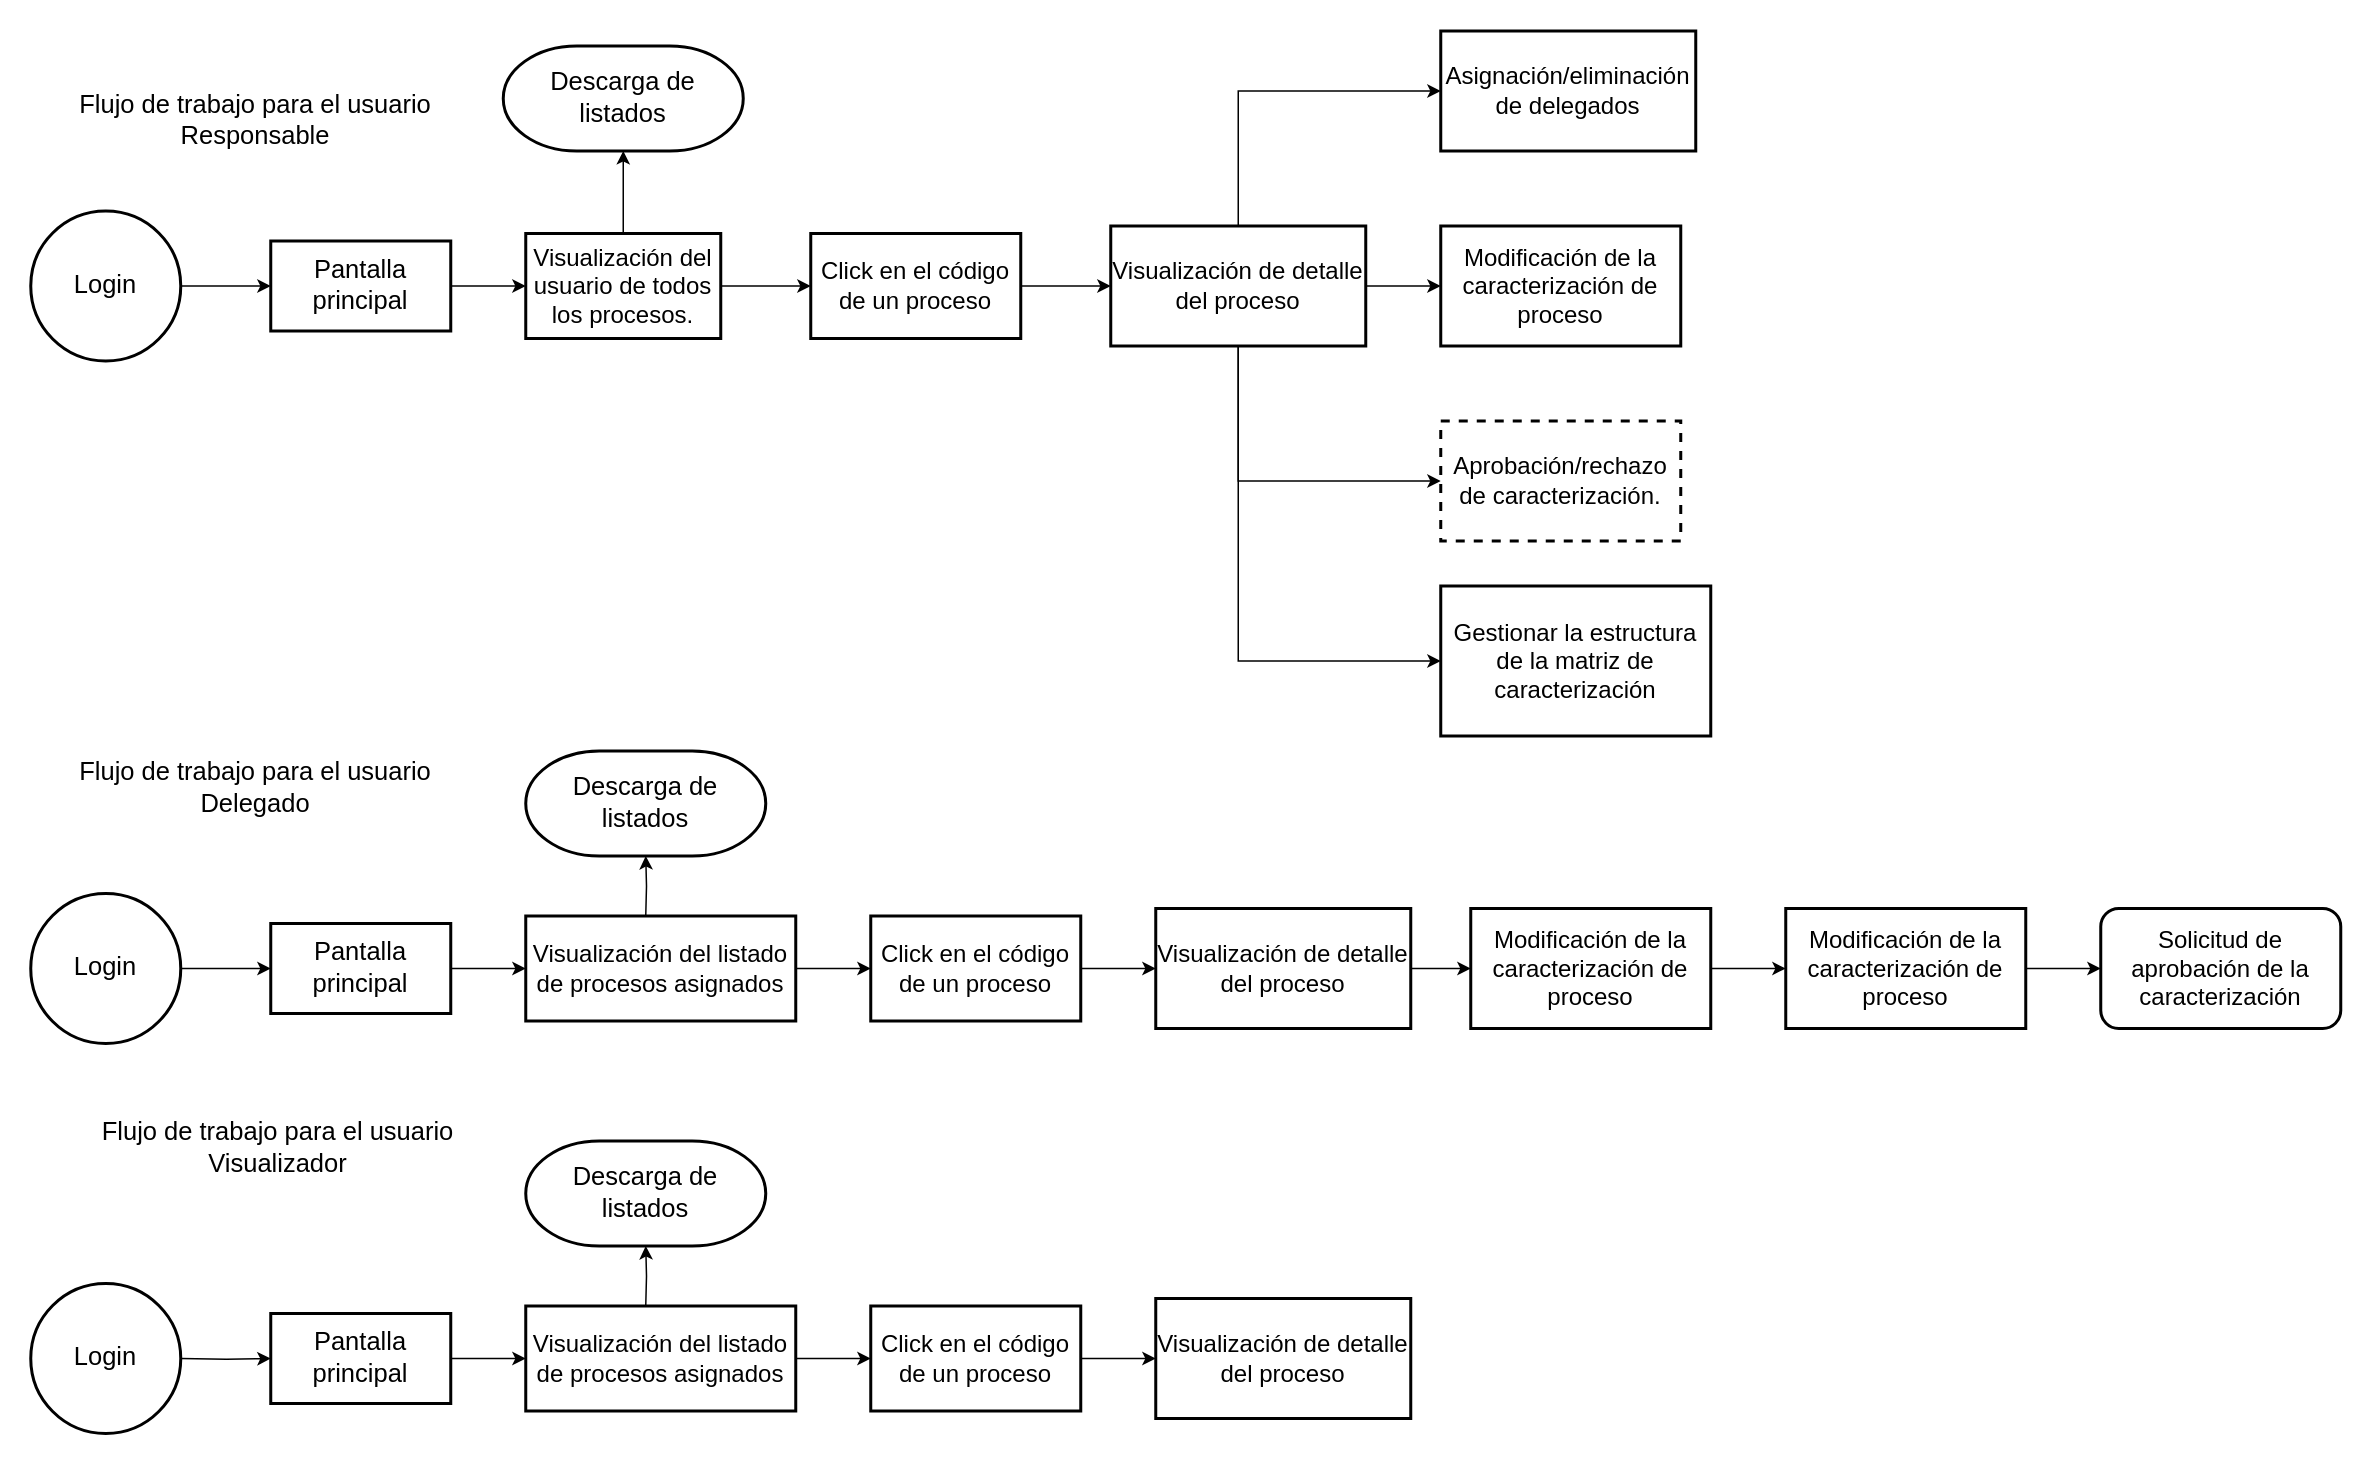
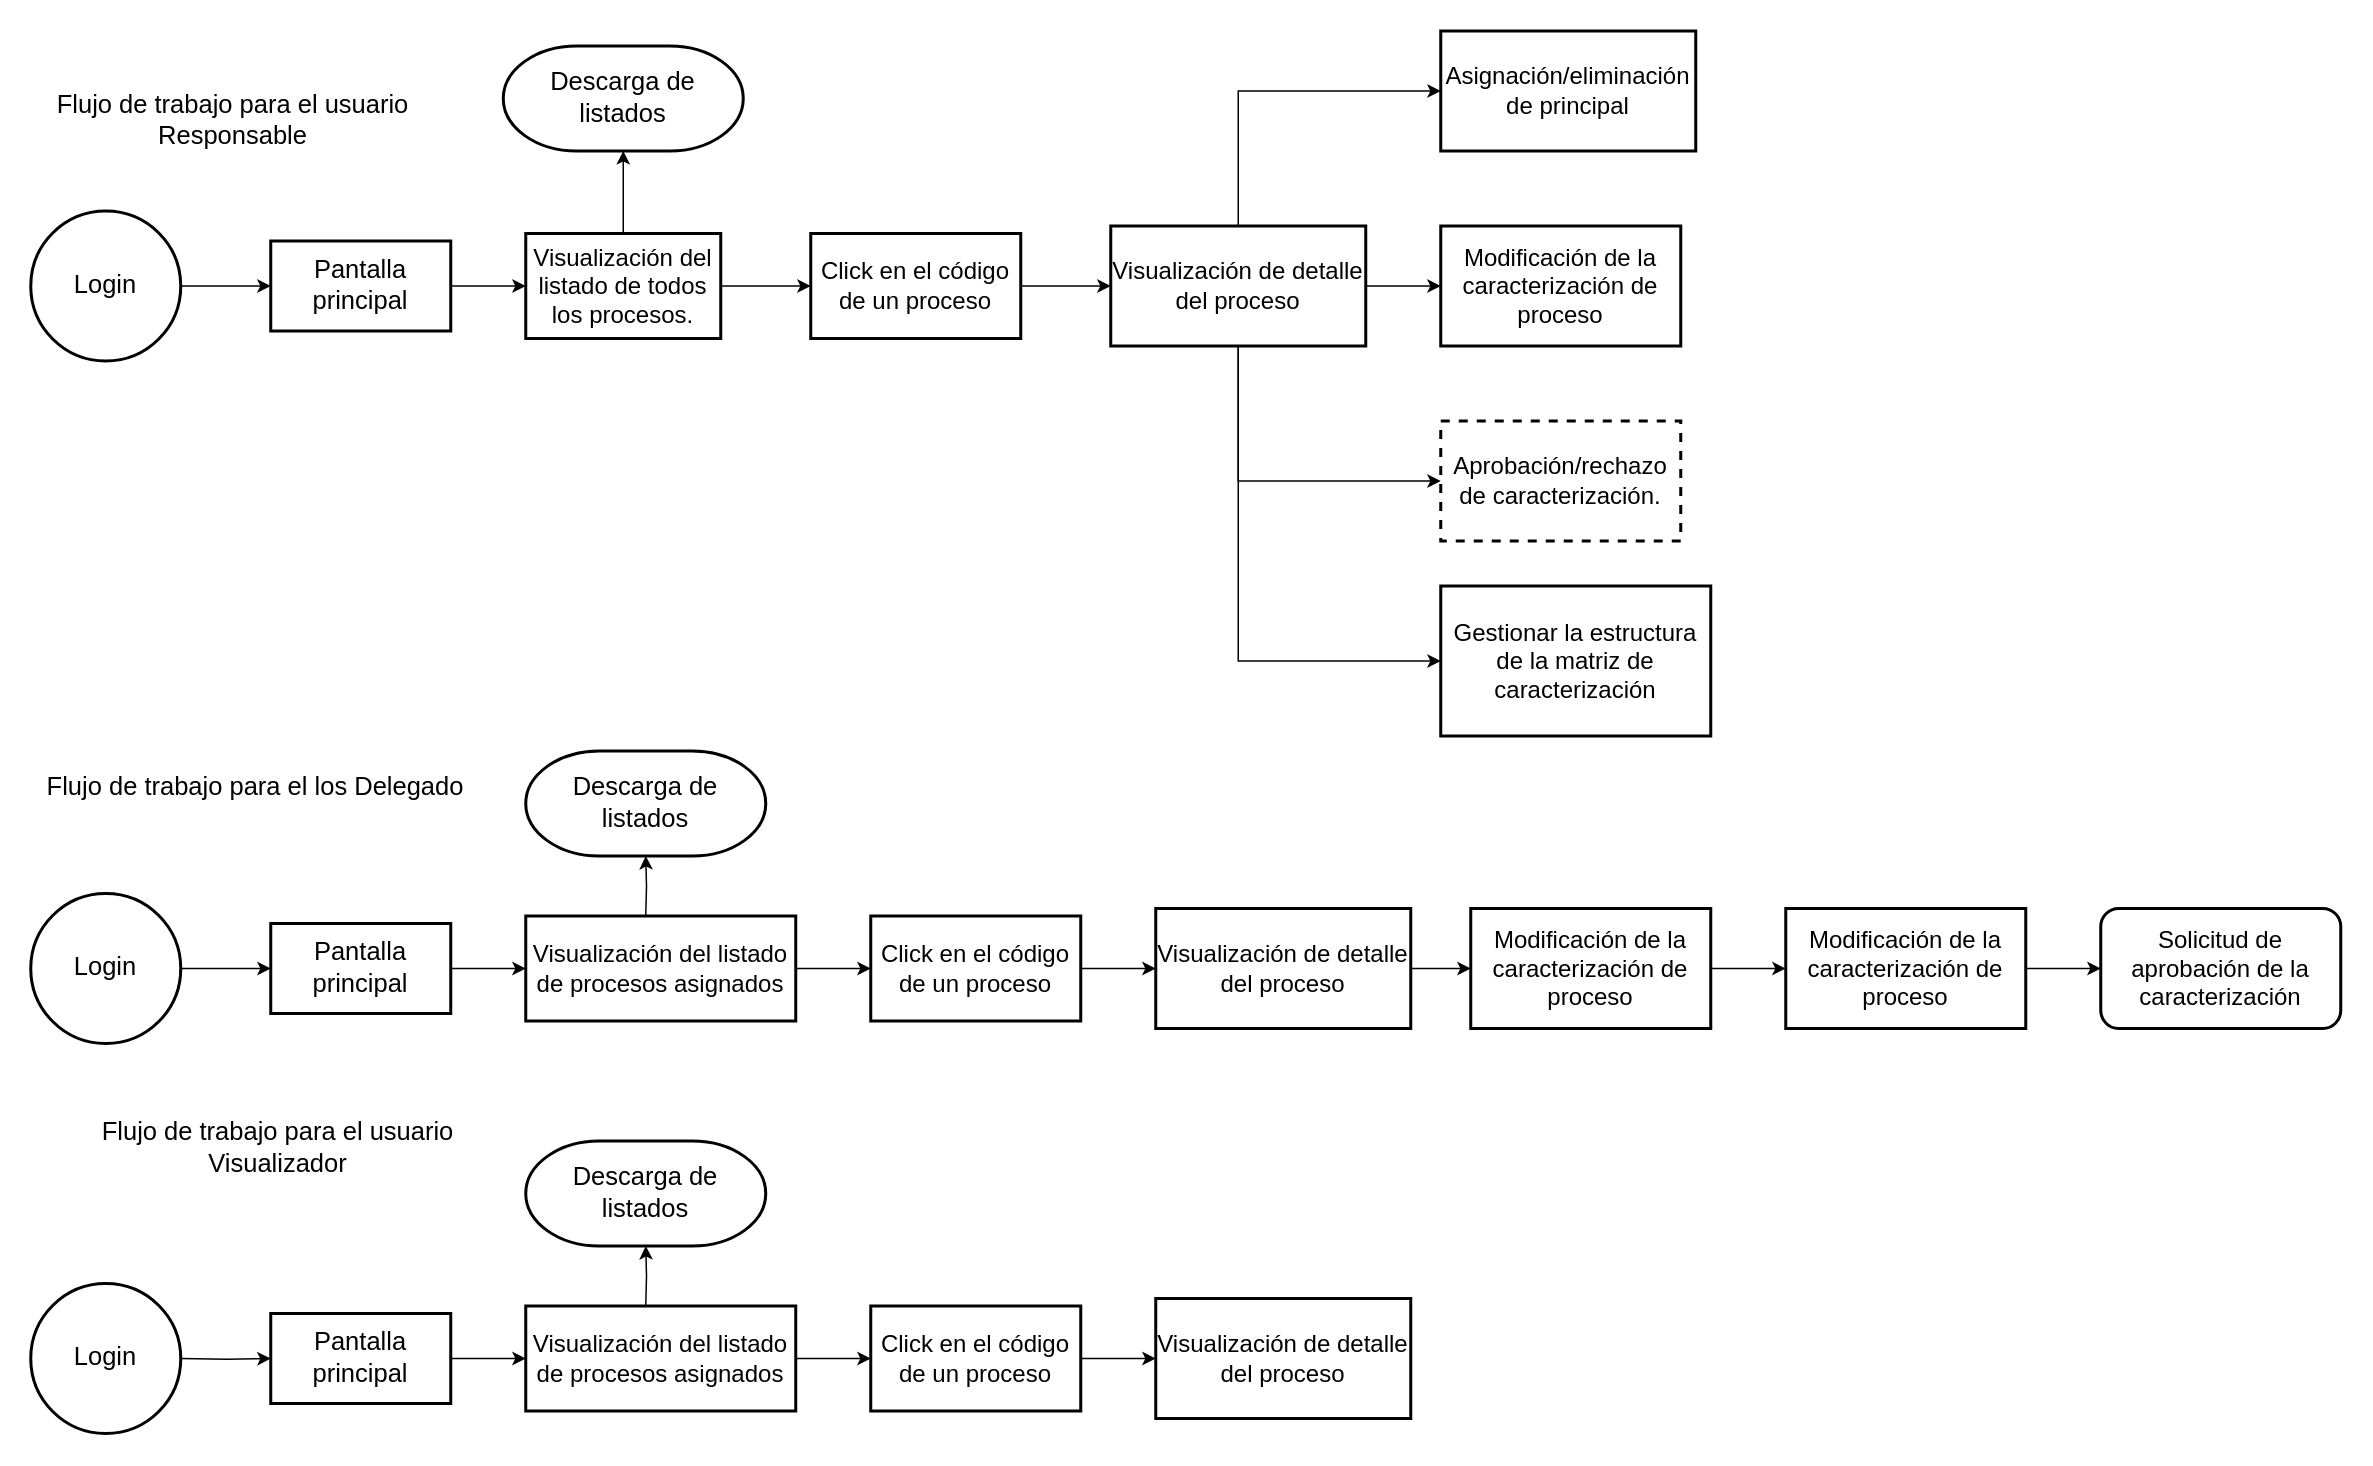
(1568, 91) -> (1568, 91)
(256, 121) -> (233, 121)
(623, 286) -> (623, 286)
(256, 788) -> (256, 788)
